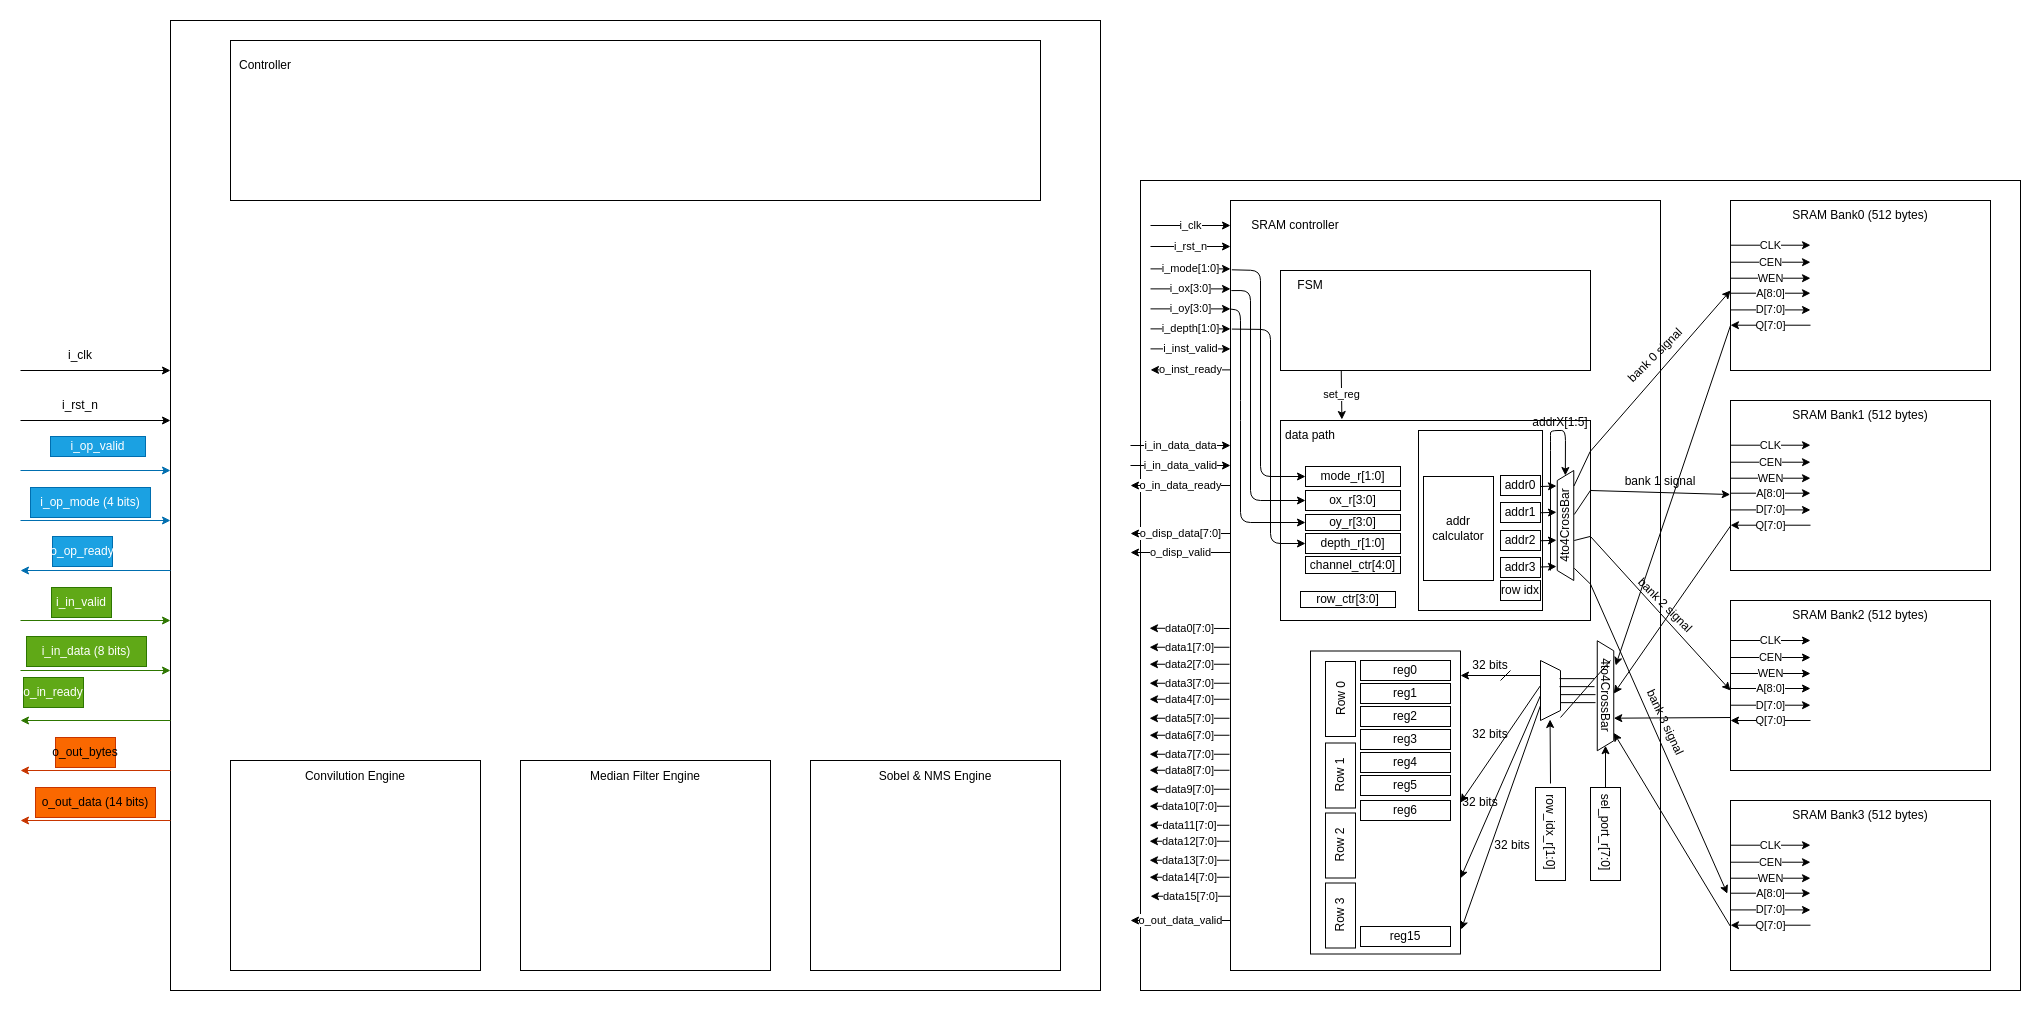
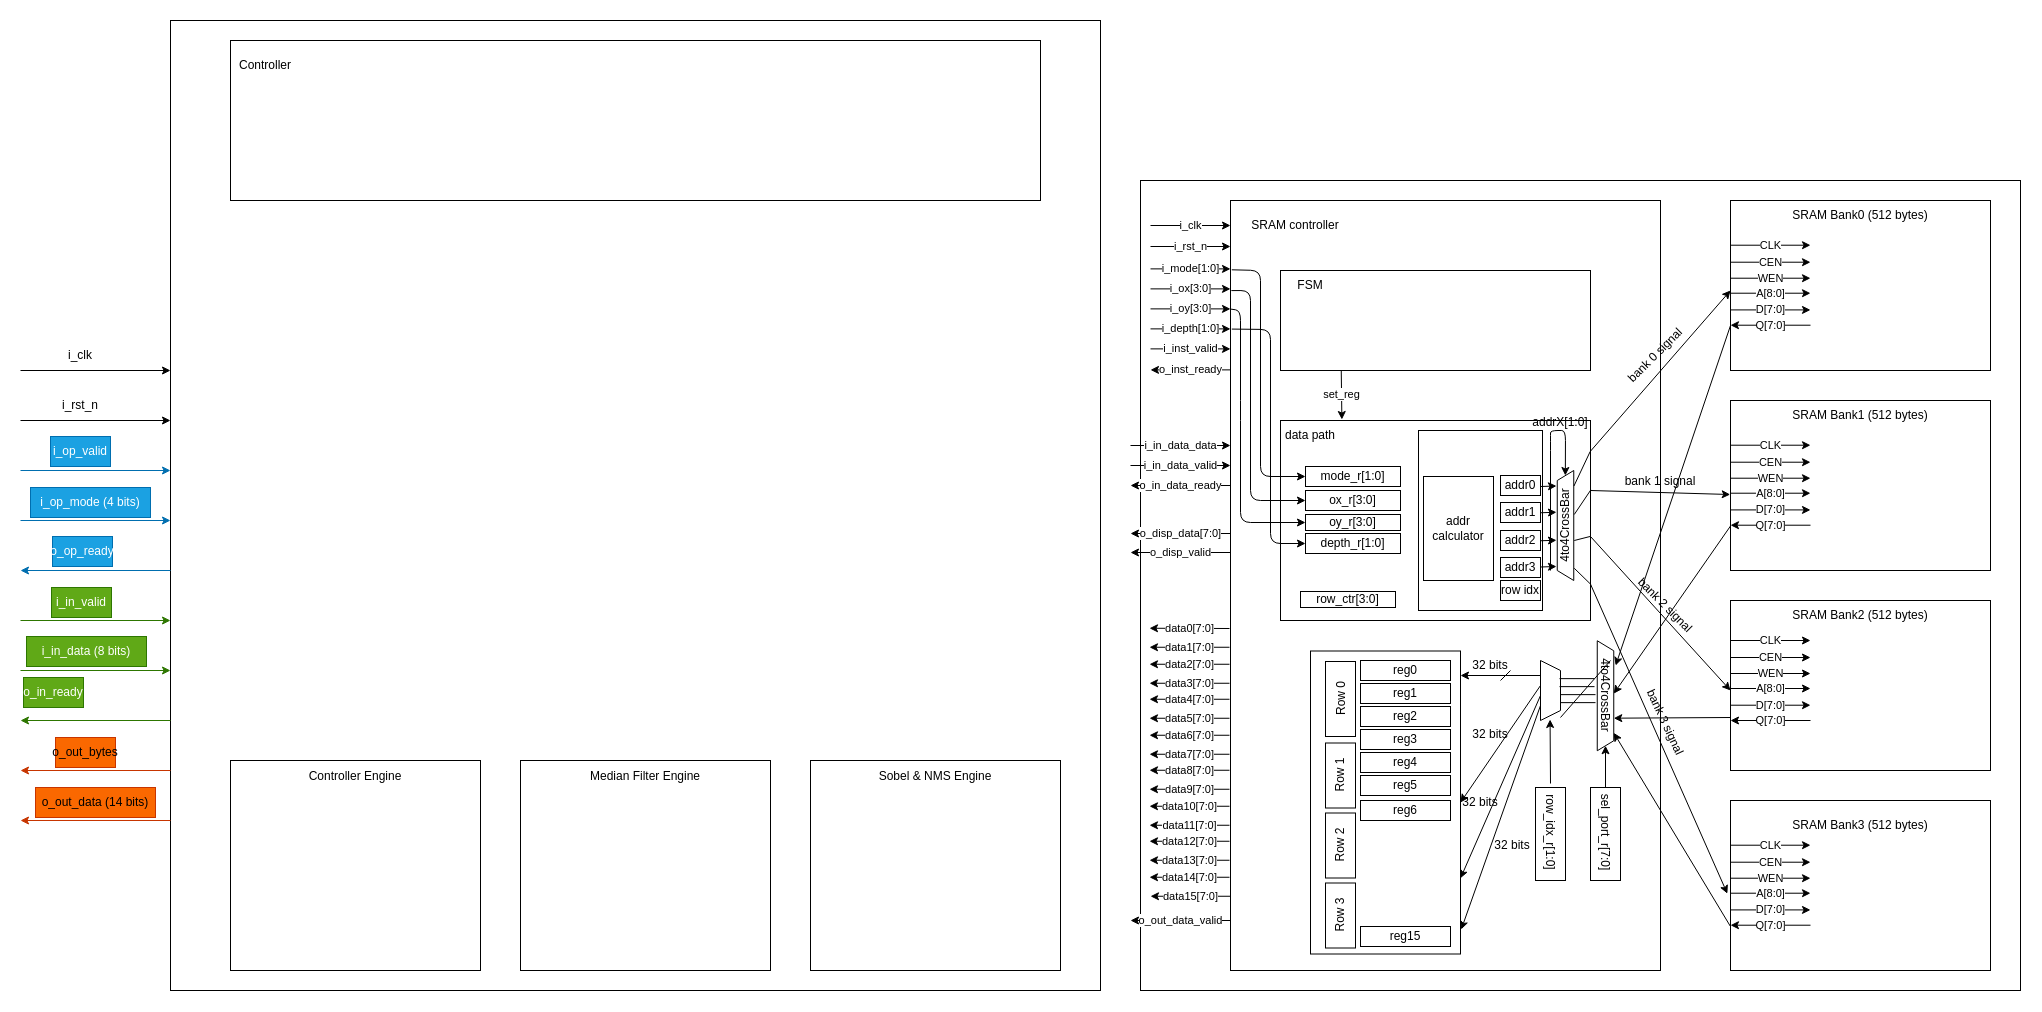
(1561, 423) -> (1561, 423)
(98, 447) -> (81, 452)
(1353, 565) -> none
(356, 777) -> (356, 777)
(1861, 816) -> (1861, 826)
